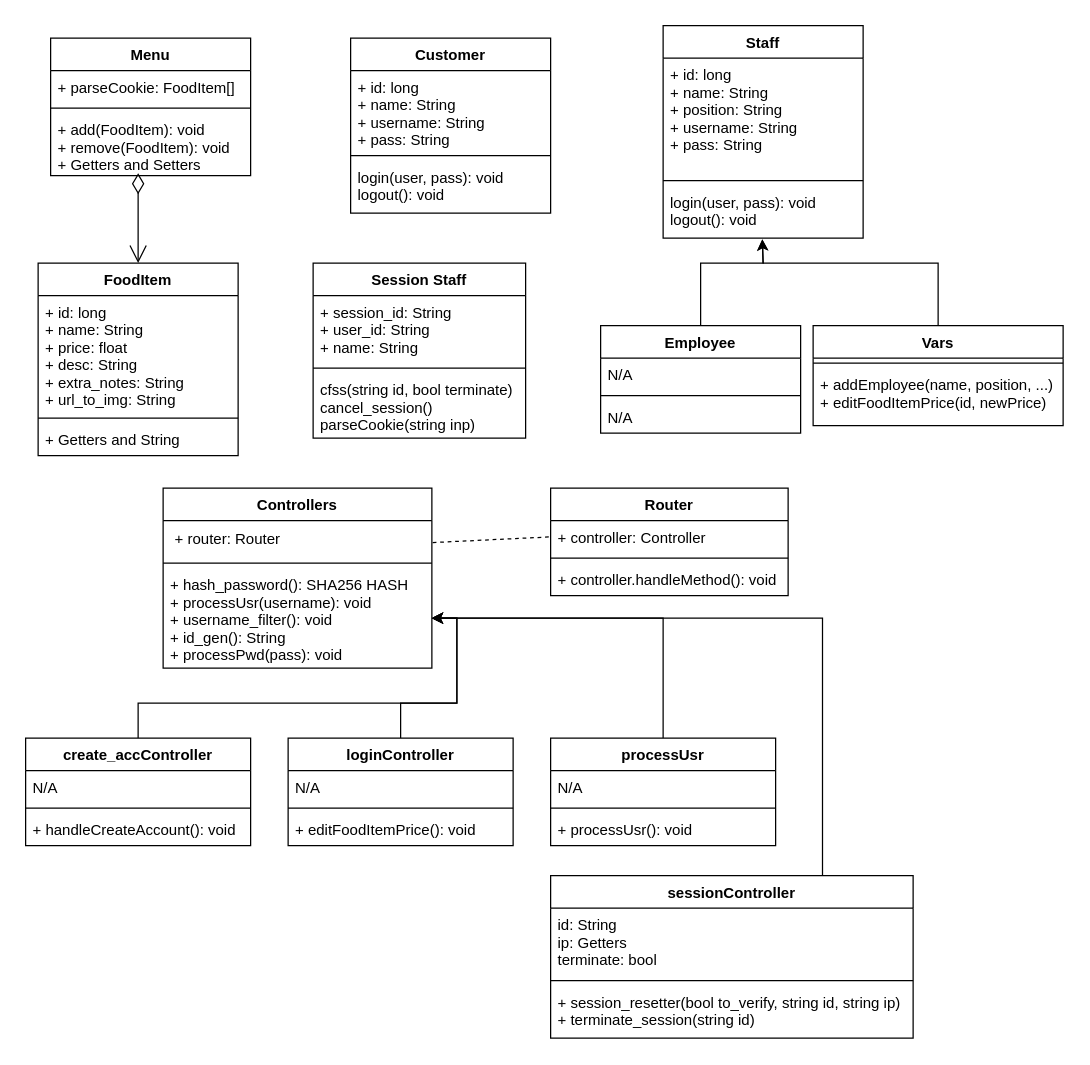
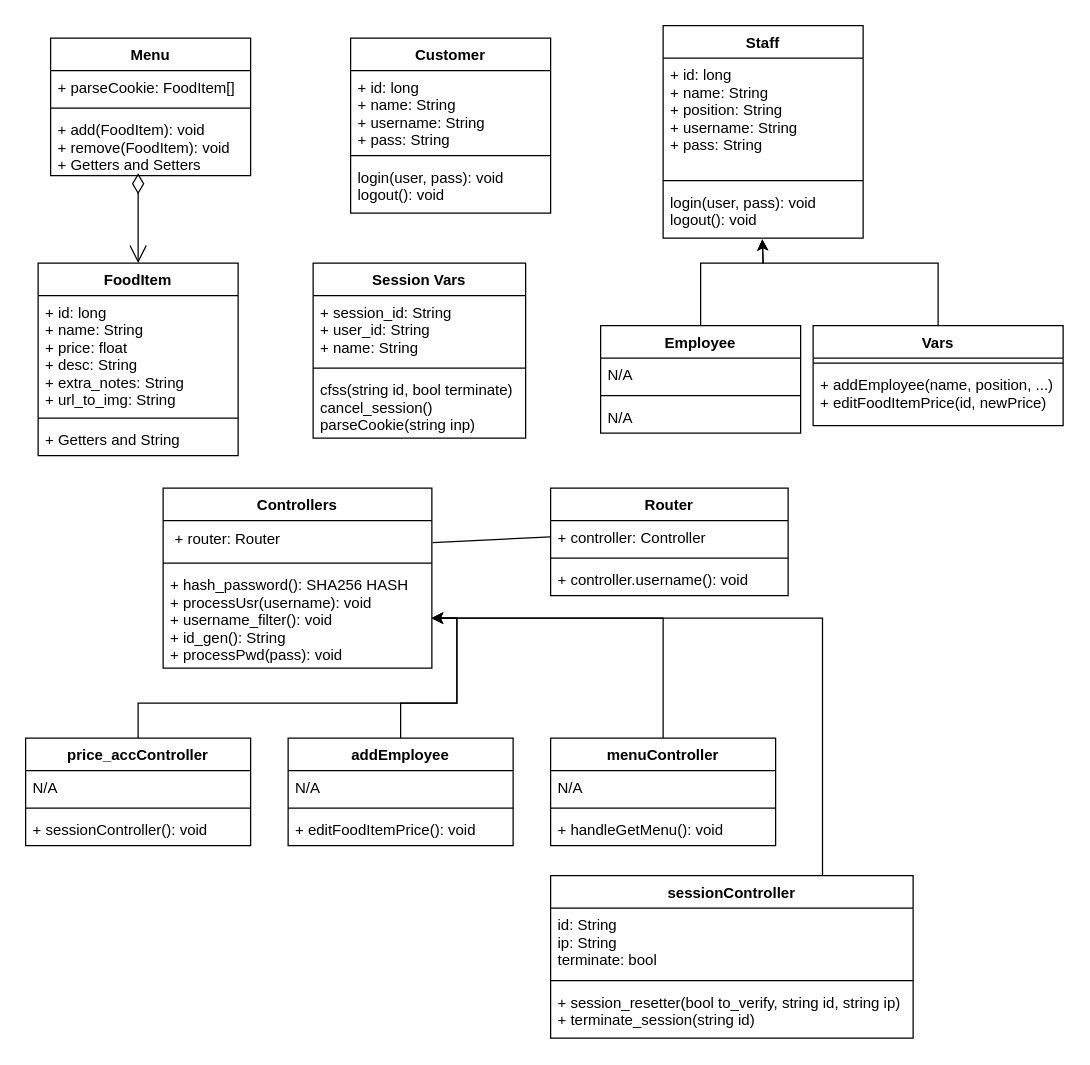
(419, 280) -> (419, 280)
(491, 540) -> (491, 540)
(681, 580) -> (666, 580)
(138, 755) -> (138, 755)
(400, 755) -> (400, 755)
(663, 755) -> (663, 755)
(145, 830) -> (132, 830)
(634, 830) -> (644, 830)
(592, 925) -> (592, 925)
